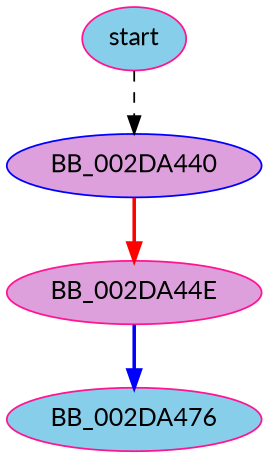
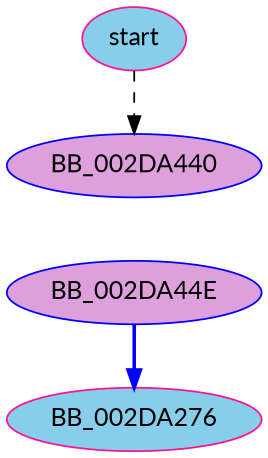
(134, 220) -> none
(134, 293) -> (134, 293)
(134, 419) -> (134, 419)
